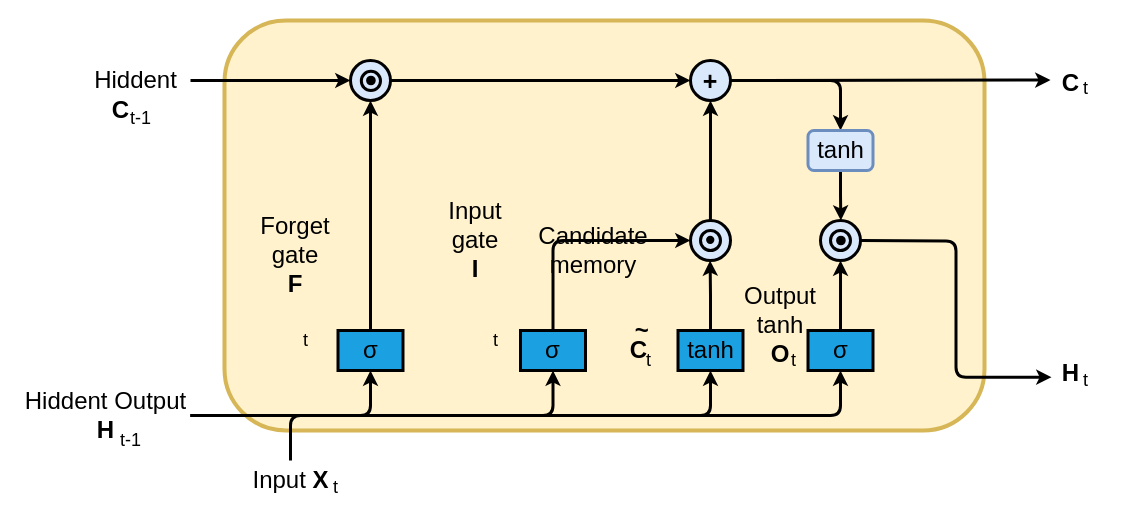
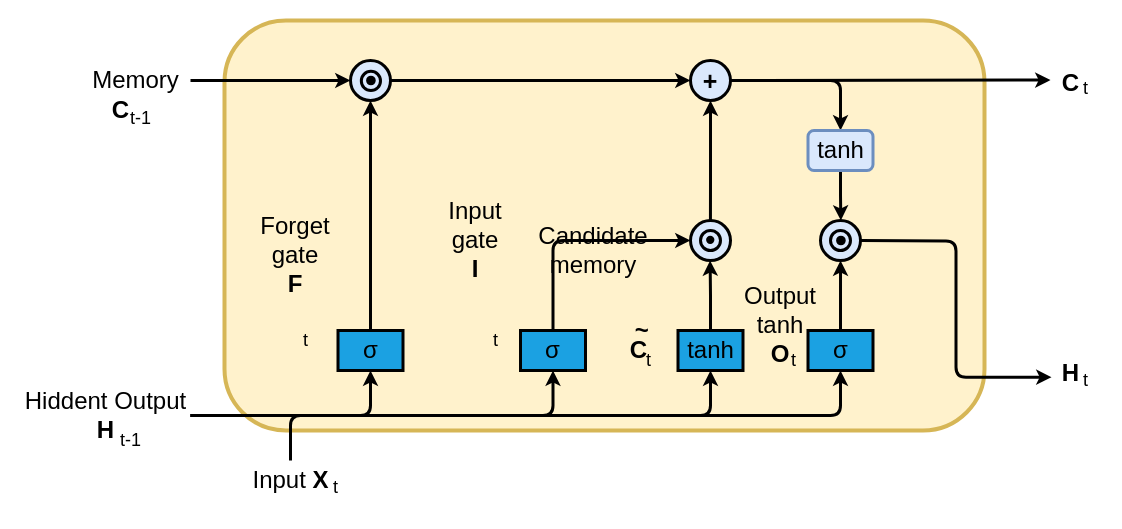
(136, 81) -> (136, 81)
